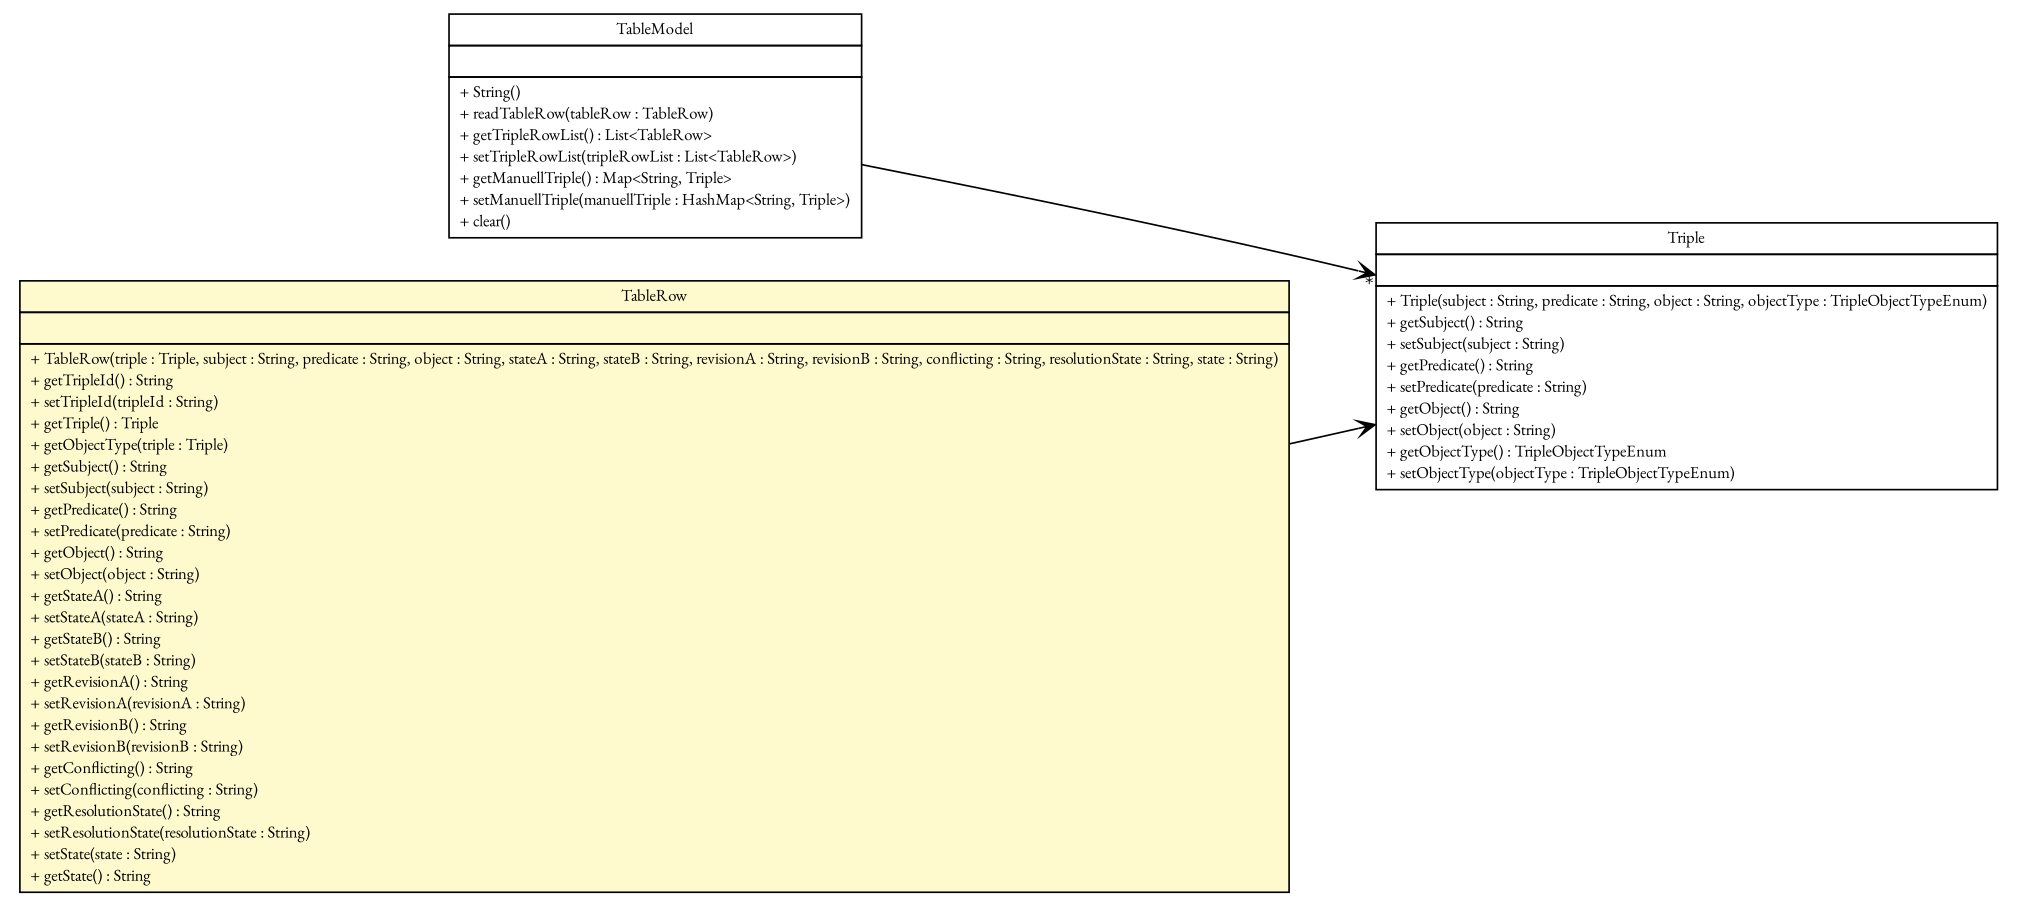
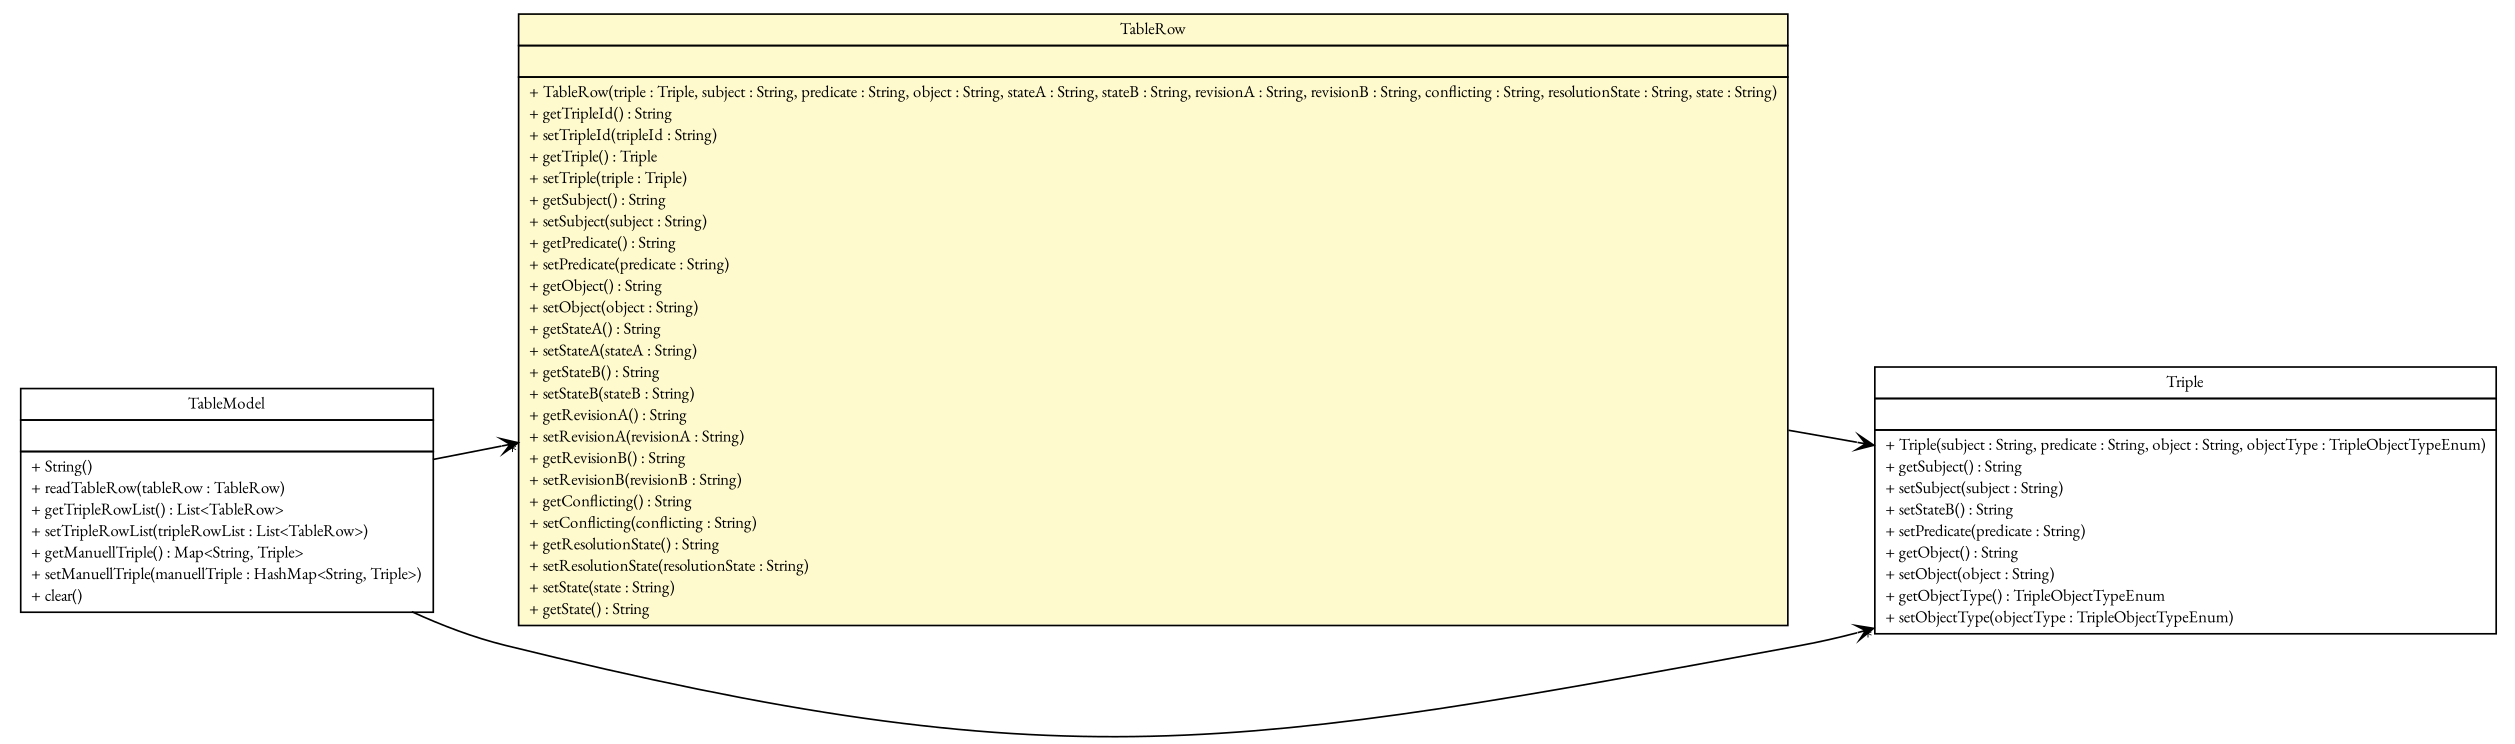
(1461, 365) -> (1949, 510)
(129, 445) -> (608, 178)
none -> (467, 453)
